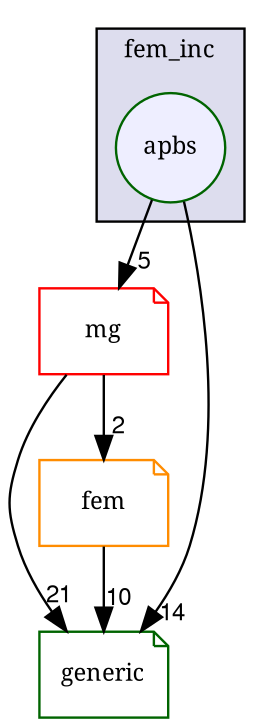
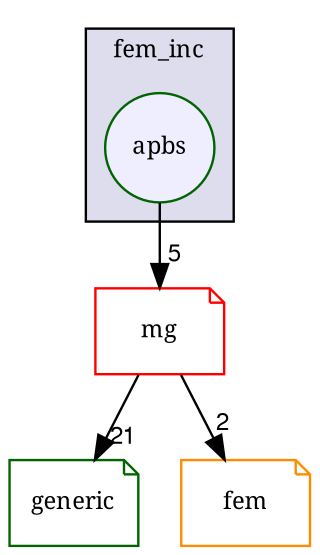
(208, 411) -> none
(104, 577) -> none
